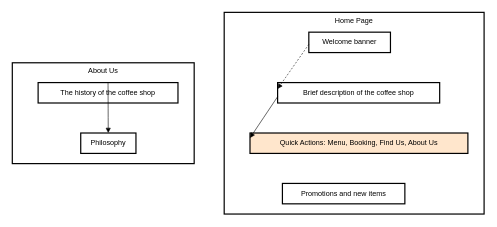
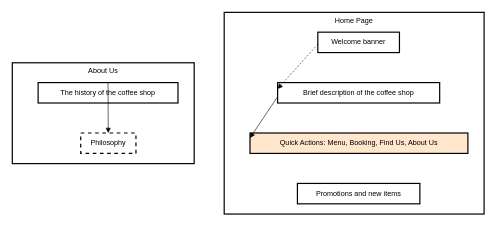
(350, 42) -> (359, 42)
(108, 143) -> (108, 143)
(344, 194) -> (359, 194)
